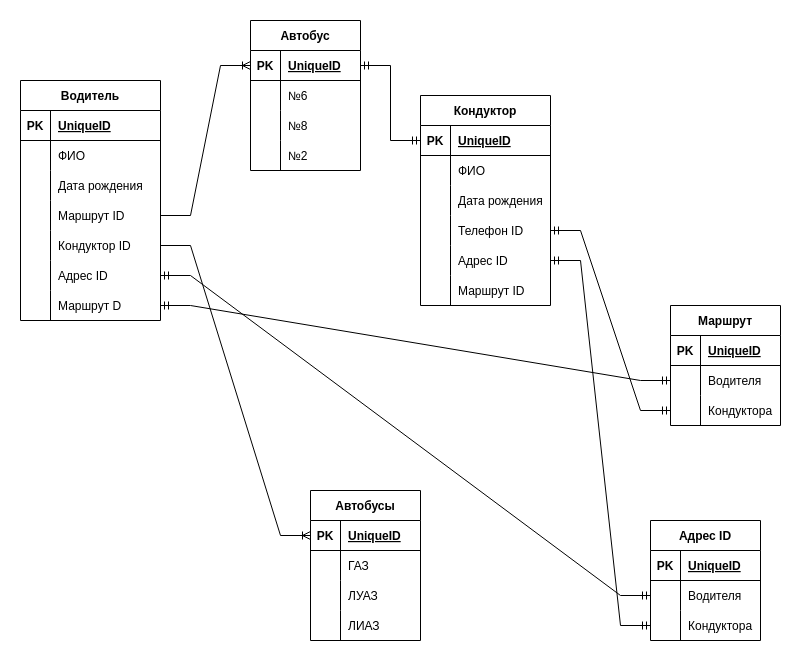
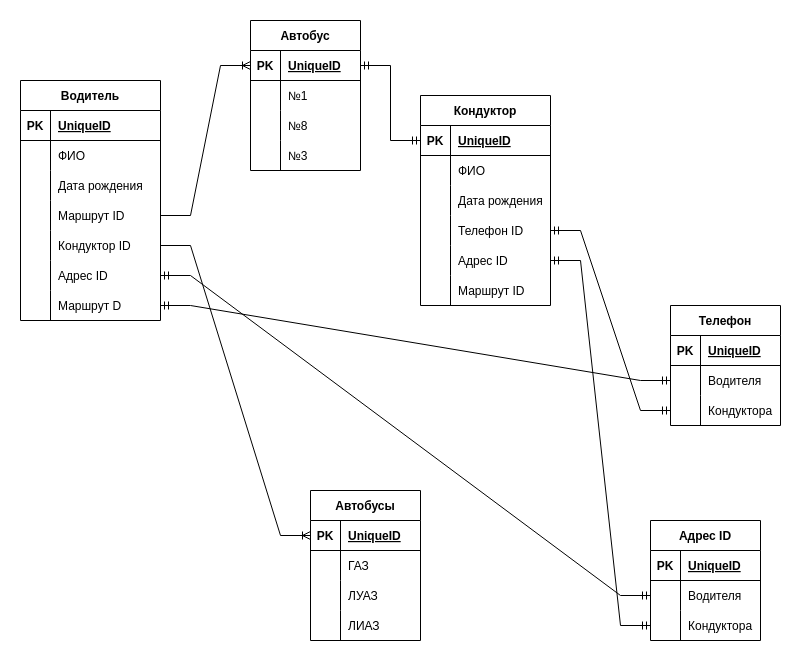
(295, 96) -> (295, 96)
(295, 156) -> (295, 156)
(725, 321) -> (725, 321)
